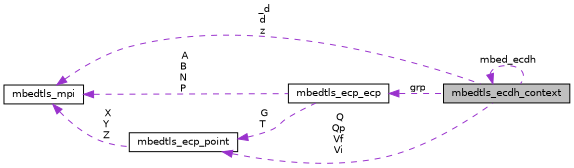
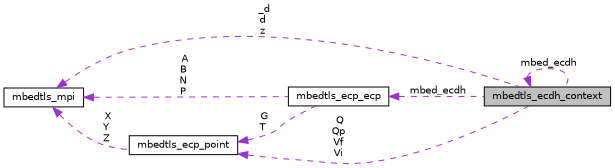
(416, 88) -> (437, 91)
